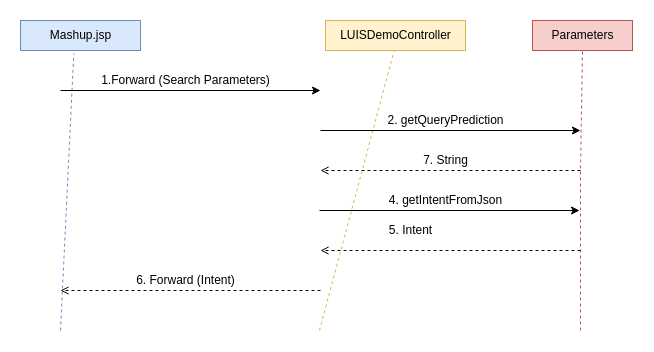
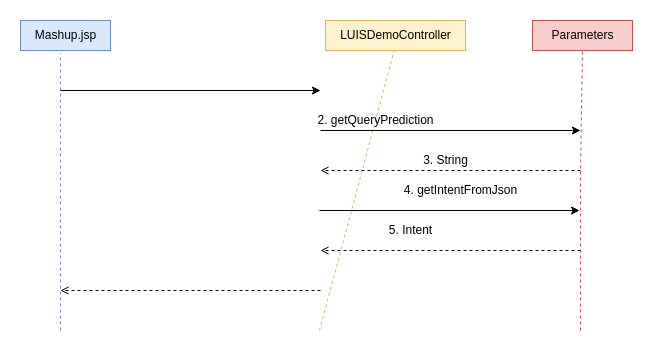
(81, 36) -> (66, 36)
(186, 81) -> none
(446, 121) -> (376, 121)
(446, 161) -> (446, 161)
(446, 201) -> (461, 191)
(186, 281) -> none
